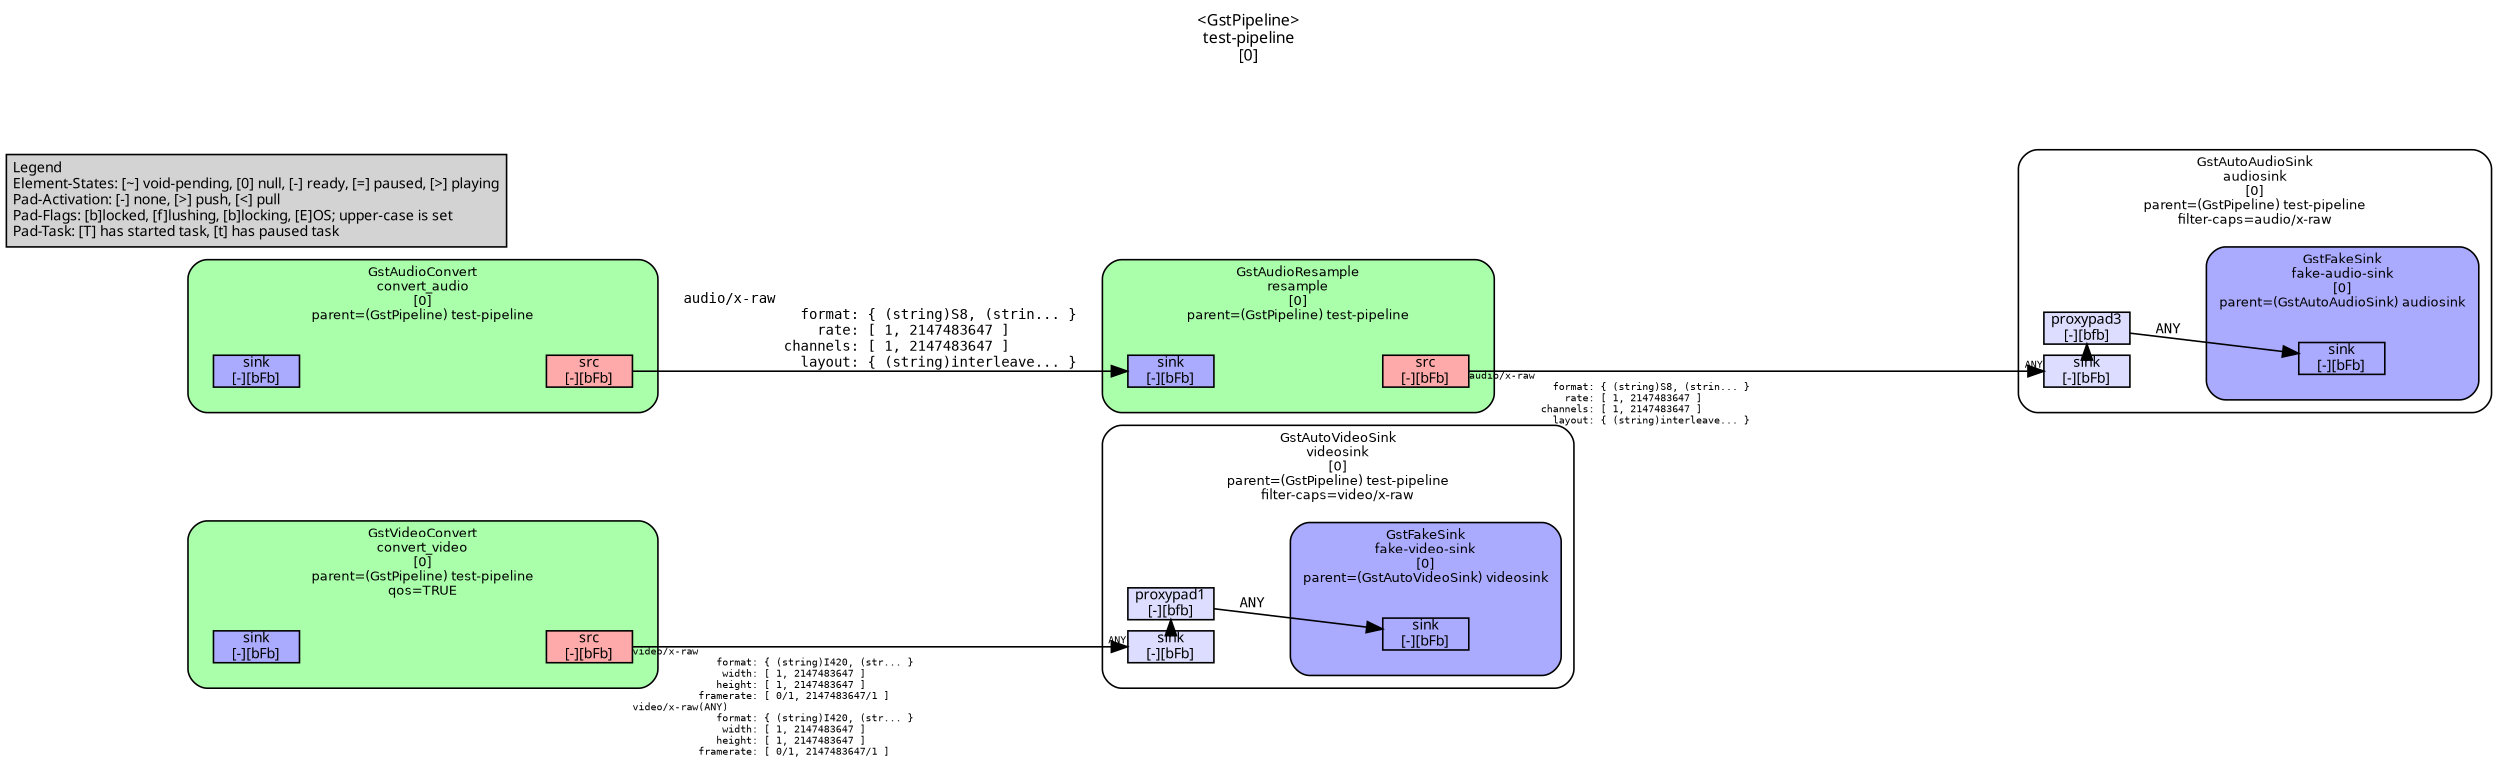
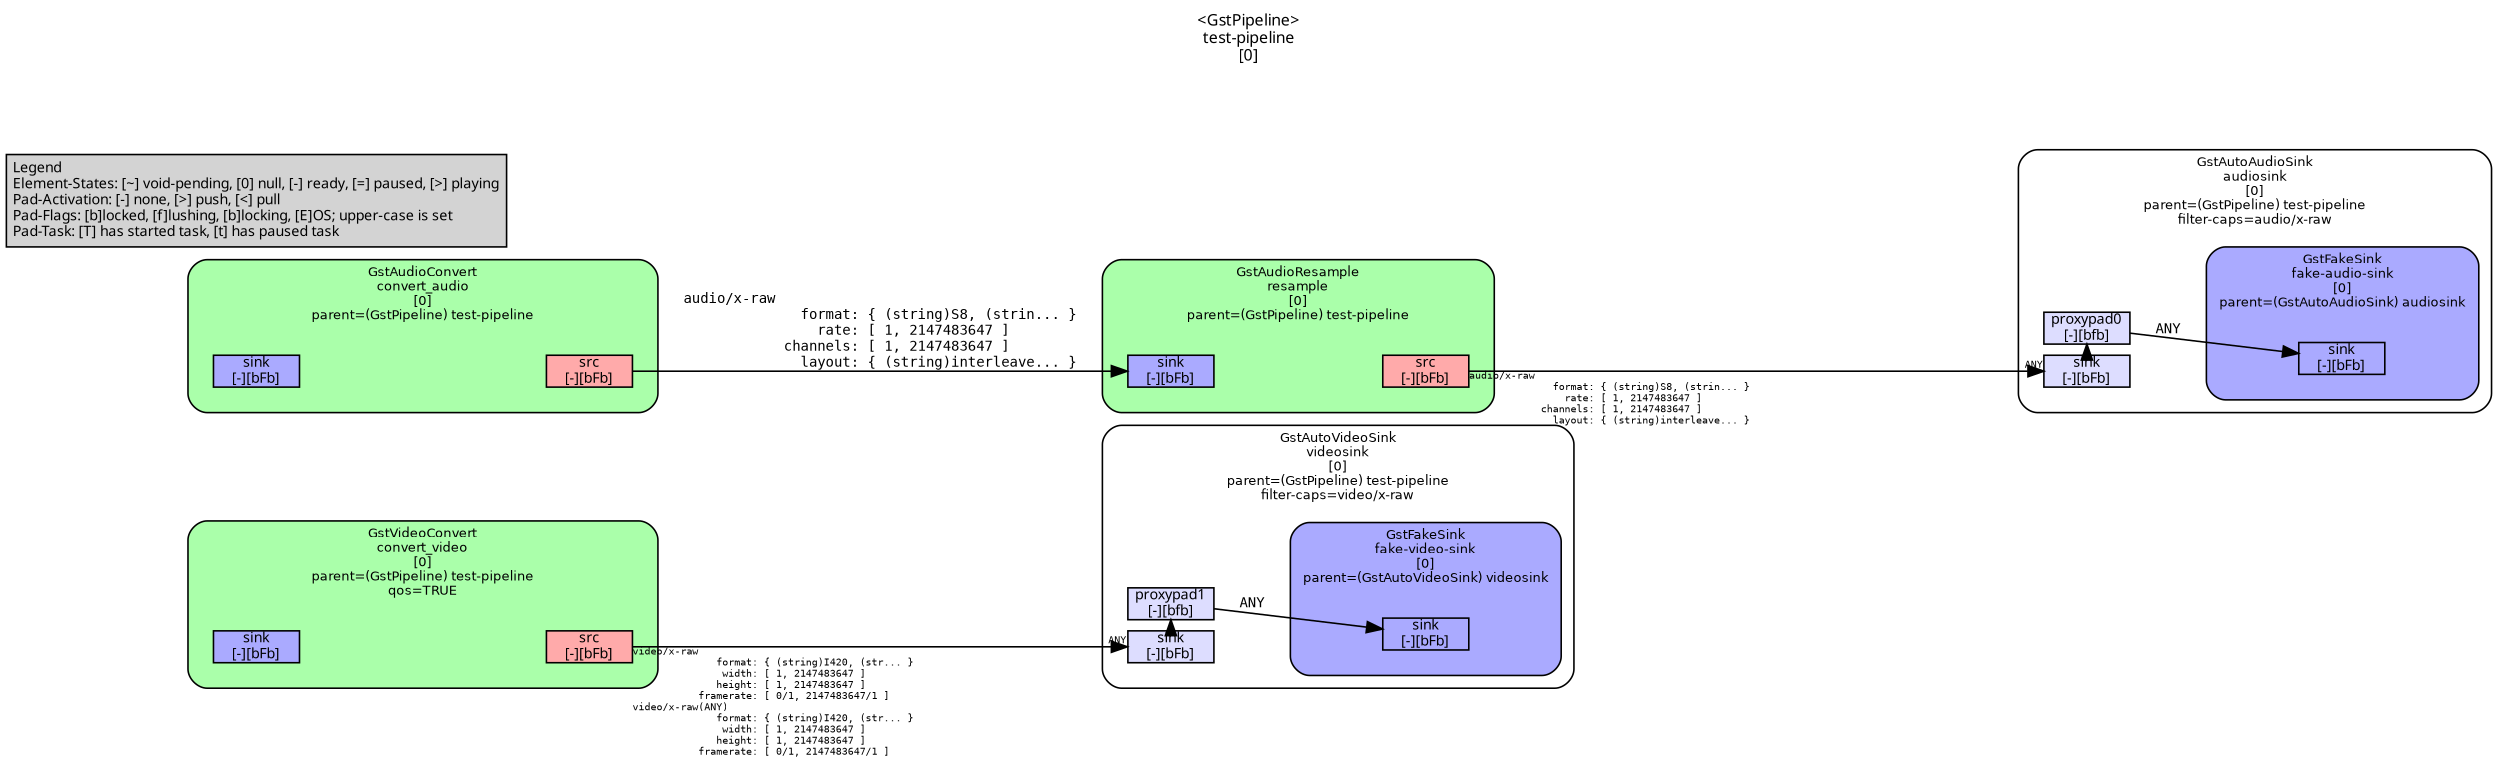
(2087, 328) -> (2087, 328)
